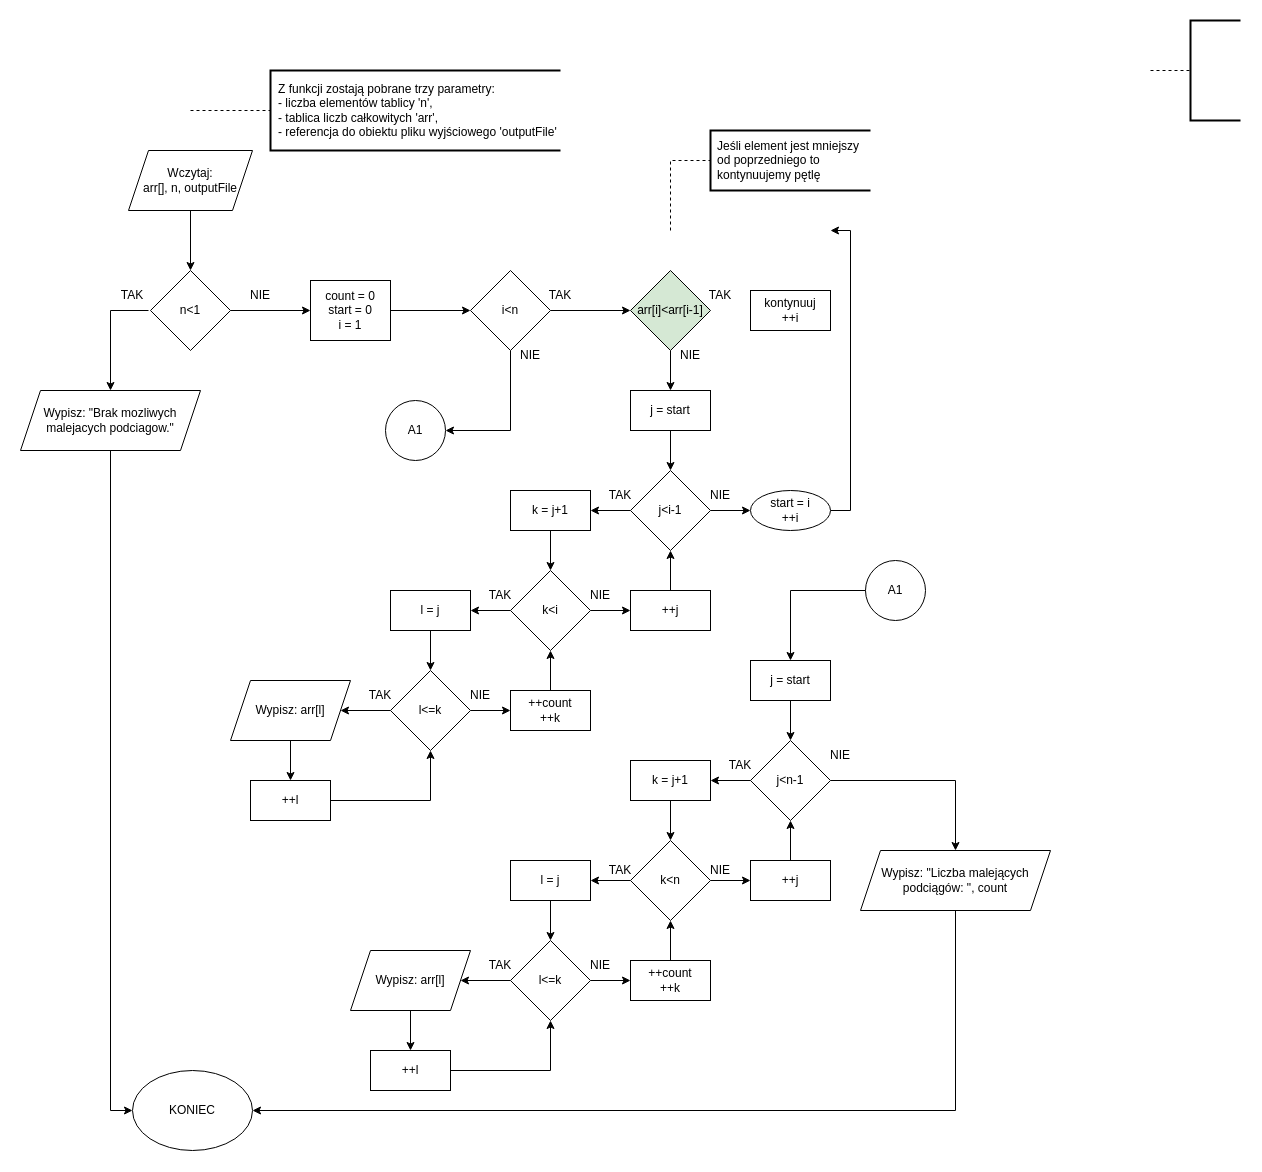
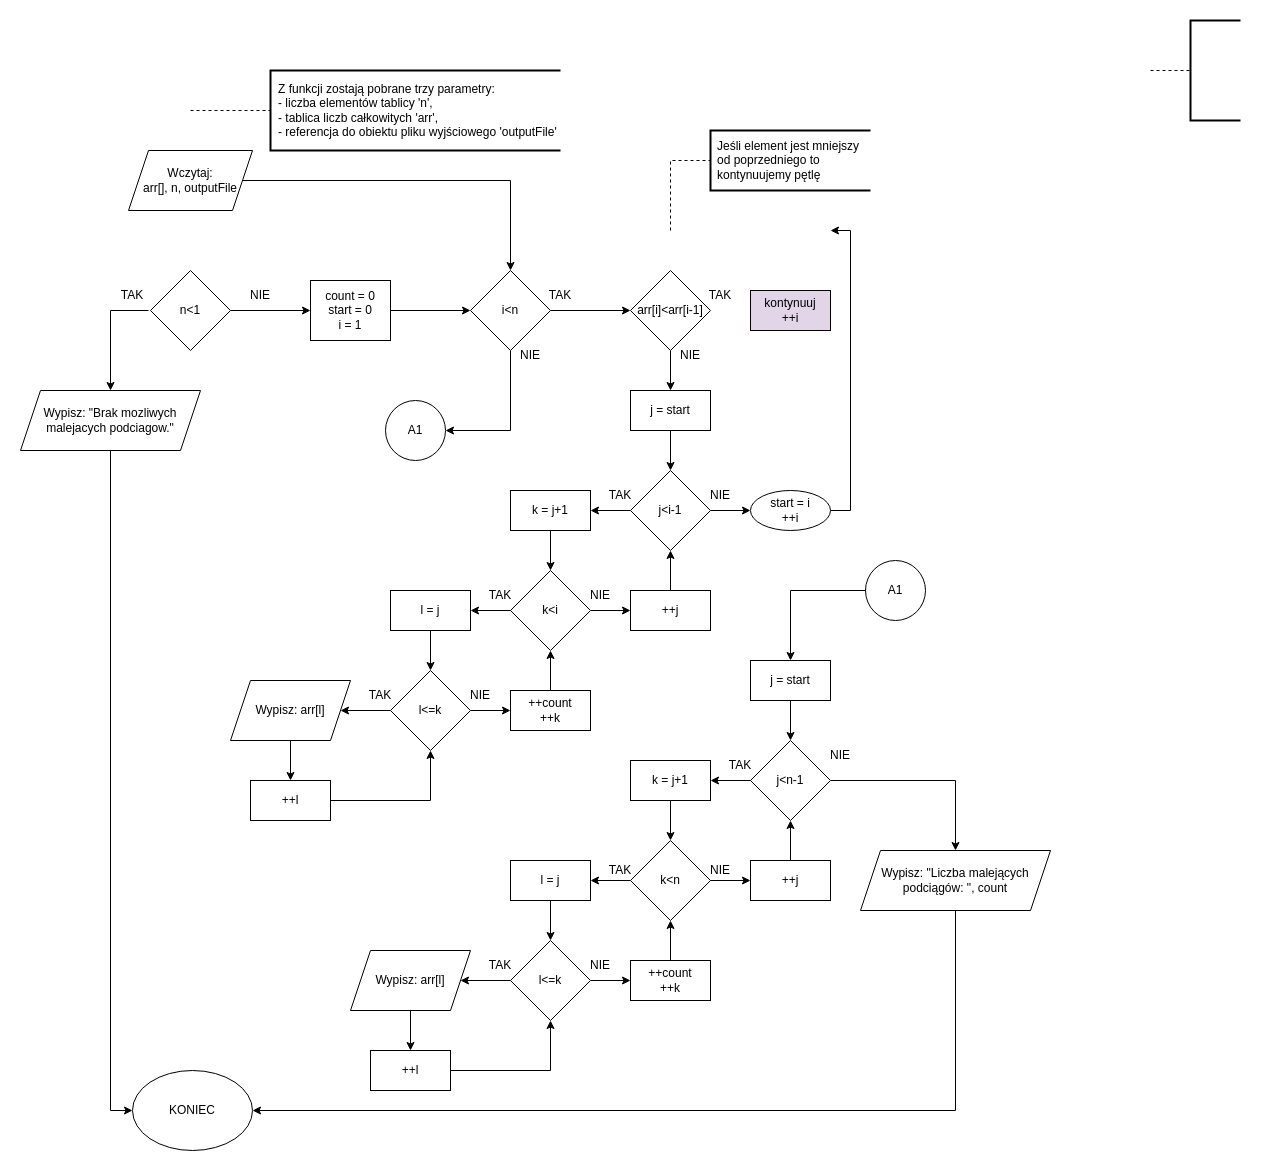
(191, 237) -> (418, 181)
(671, 311) -> (671, 311)
(791, 311) -> (791, 311)
